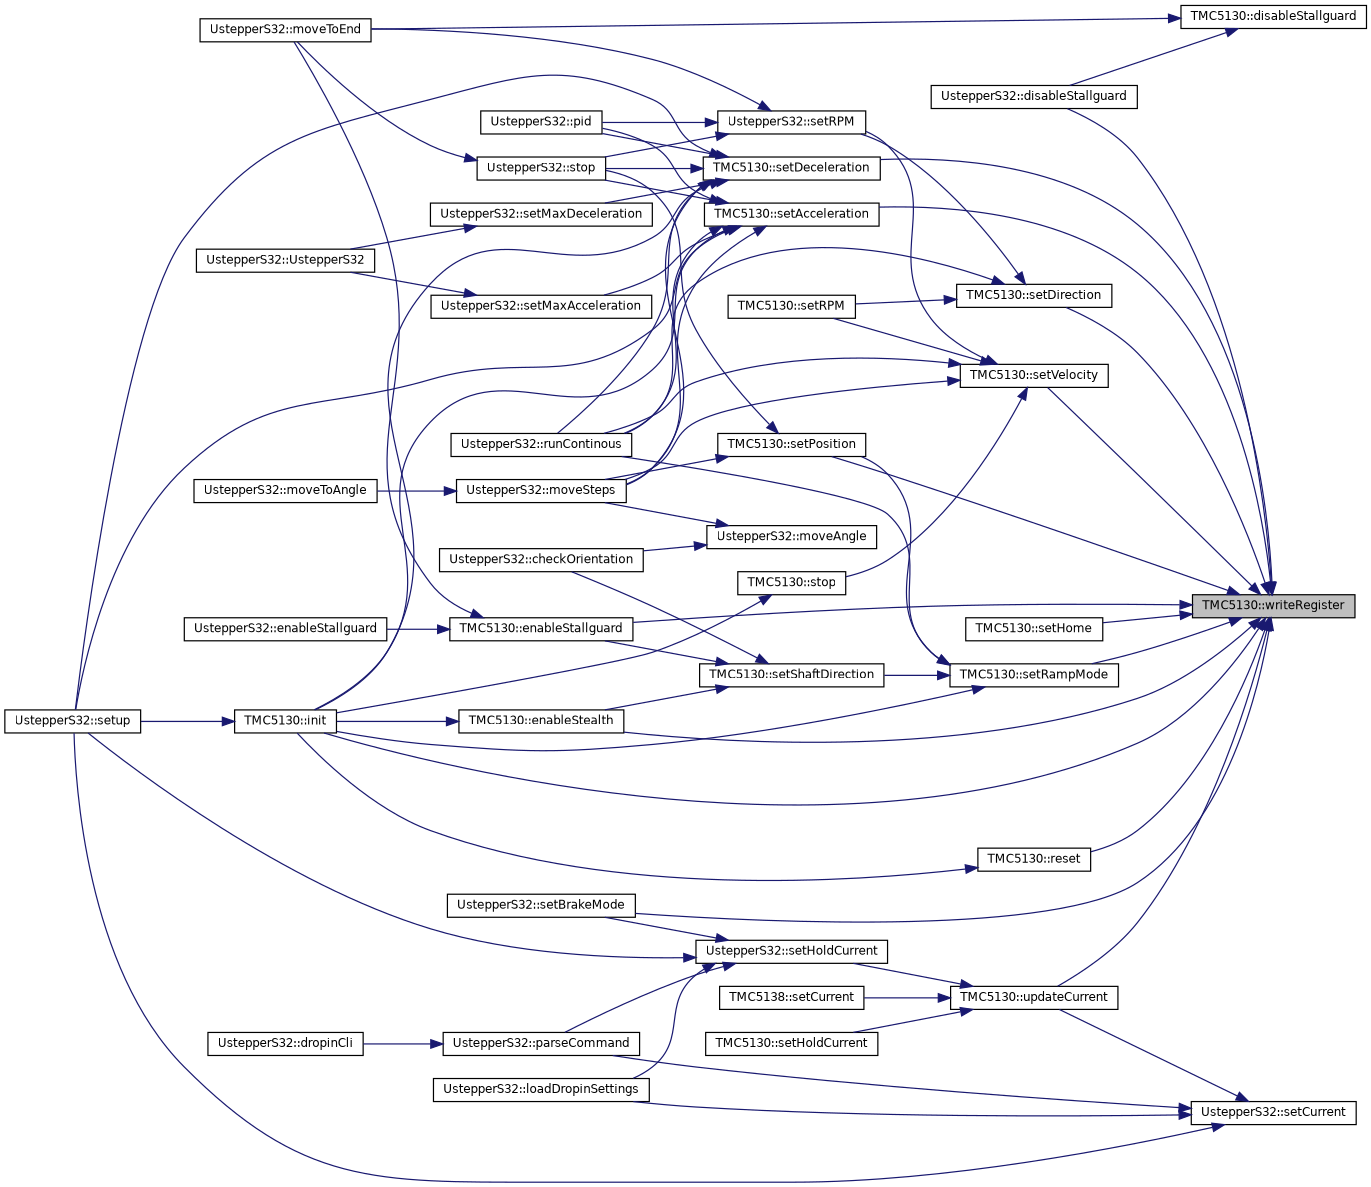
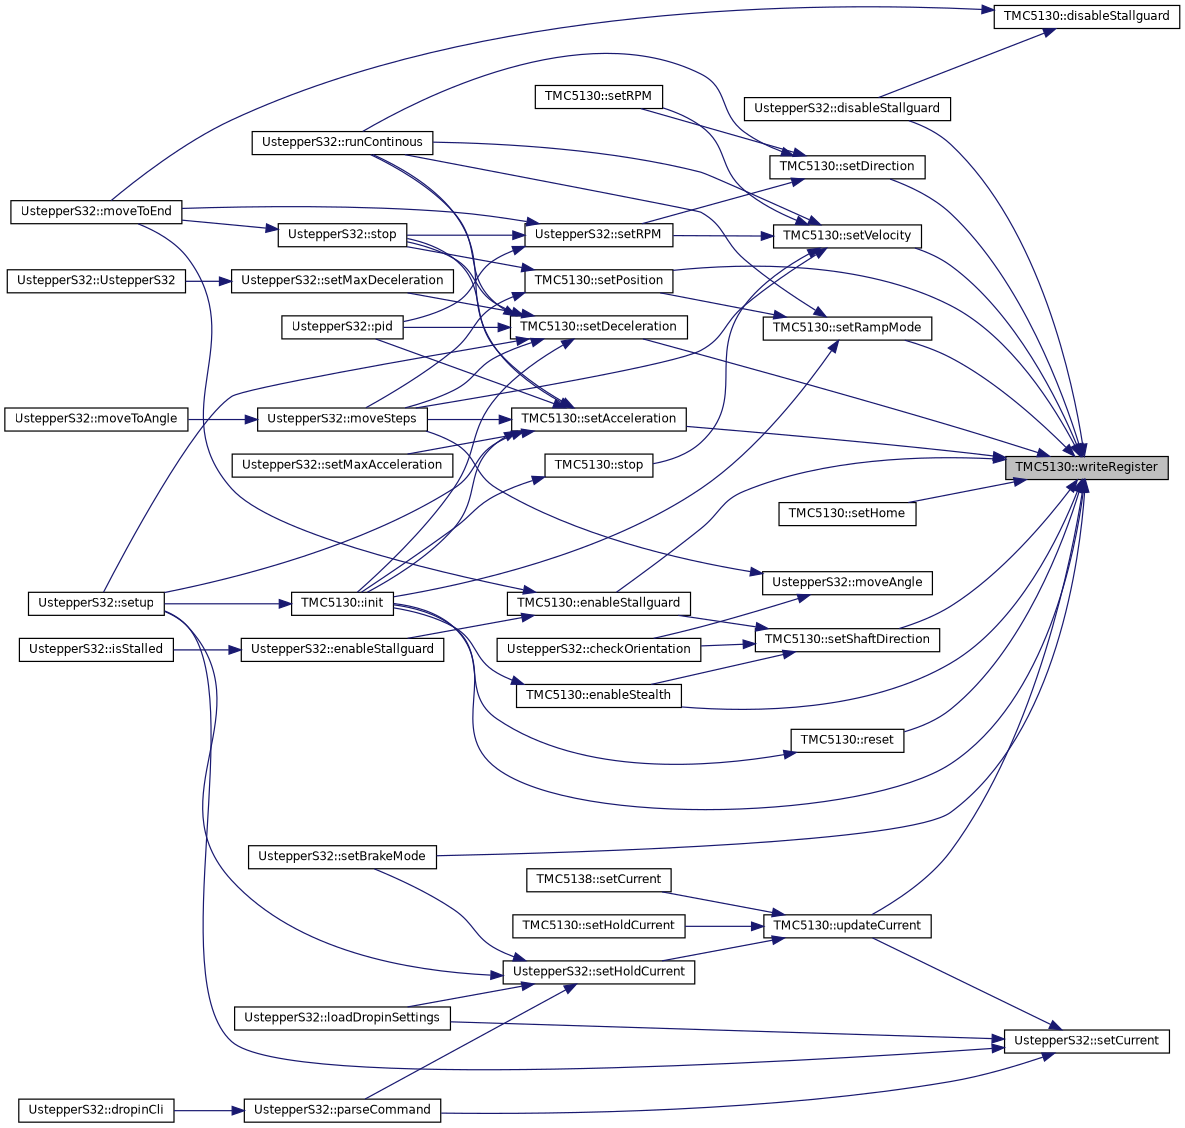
(407, 283) -> none
none -> (96, 650)
(911, 675) -> (995, 572)
